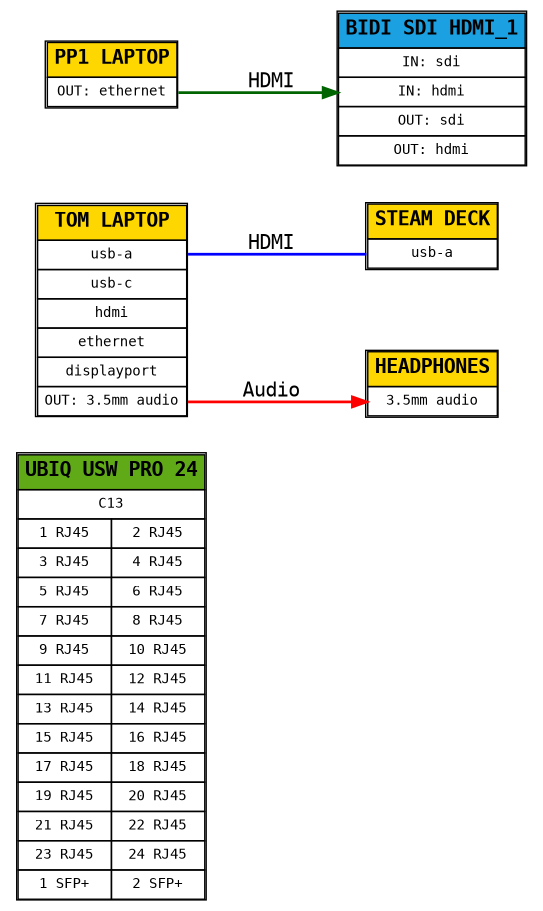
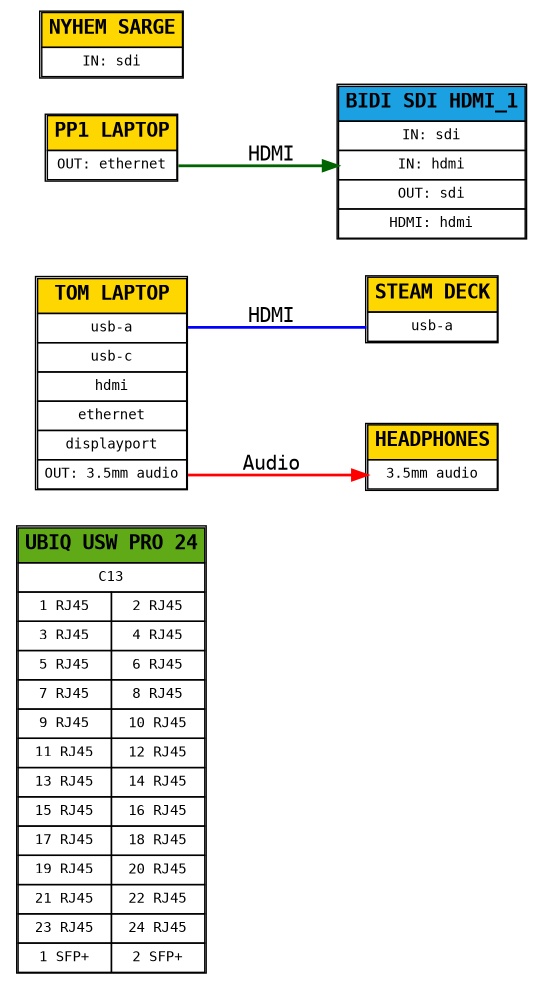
none -> (111, 45)
(432, 150) -> (432, 223)
